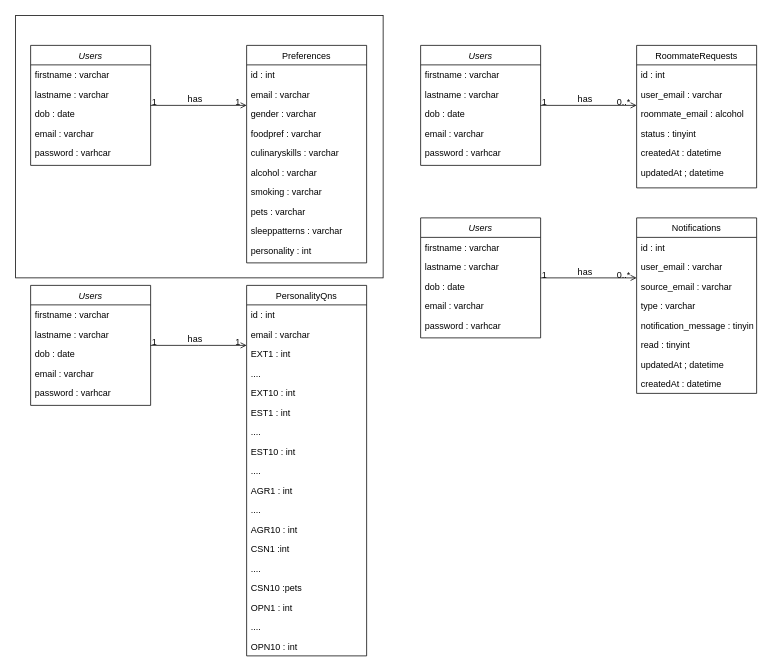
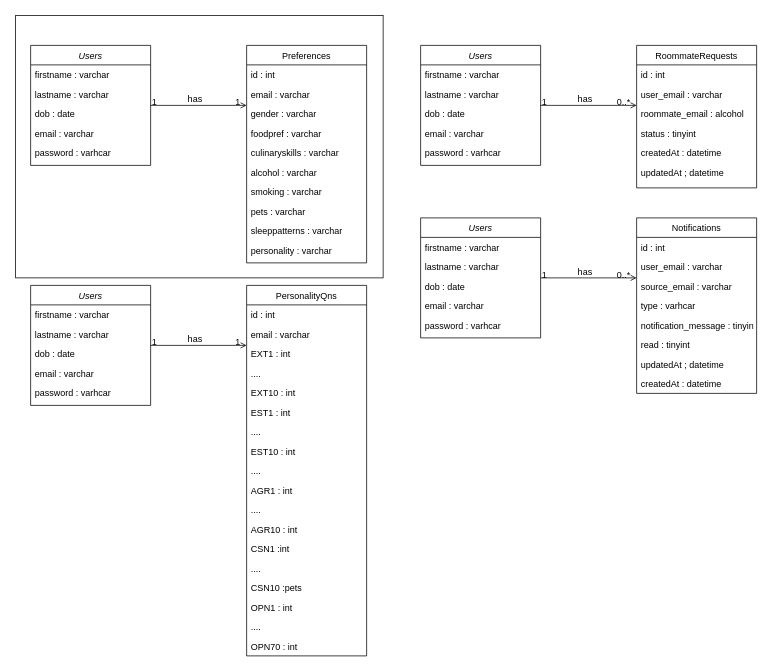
(286, 251) -> (298, 251)
(672, 306) -> (672, 306)
(274, 647) -> (274, 647)
